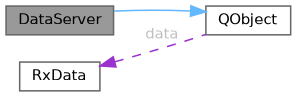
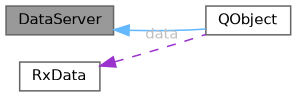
(152, 10) -> (168, 31)
